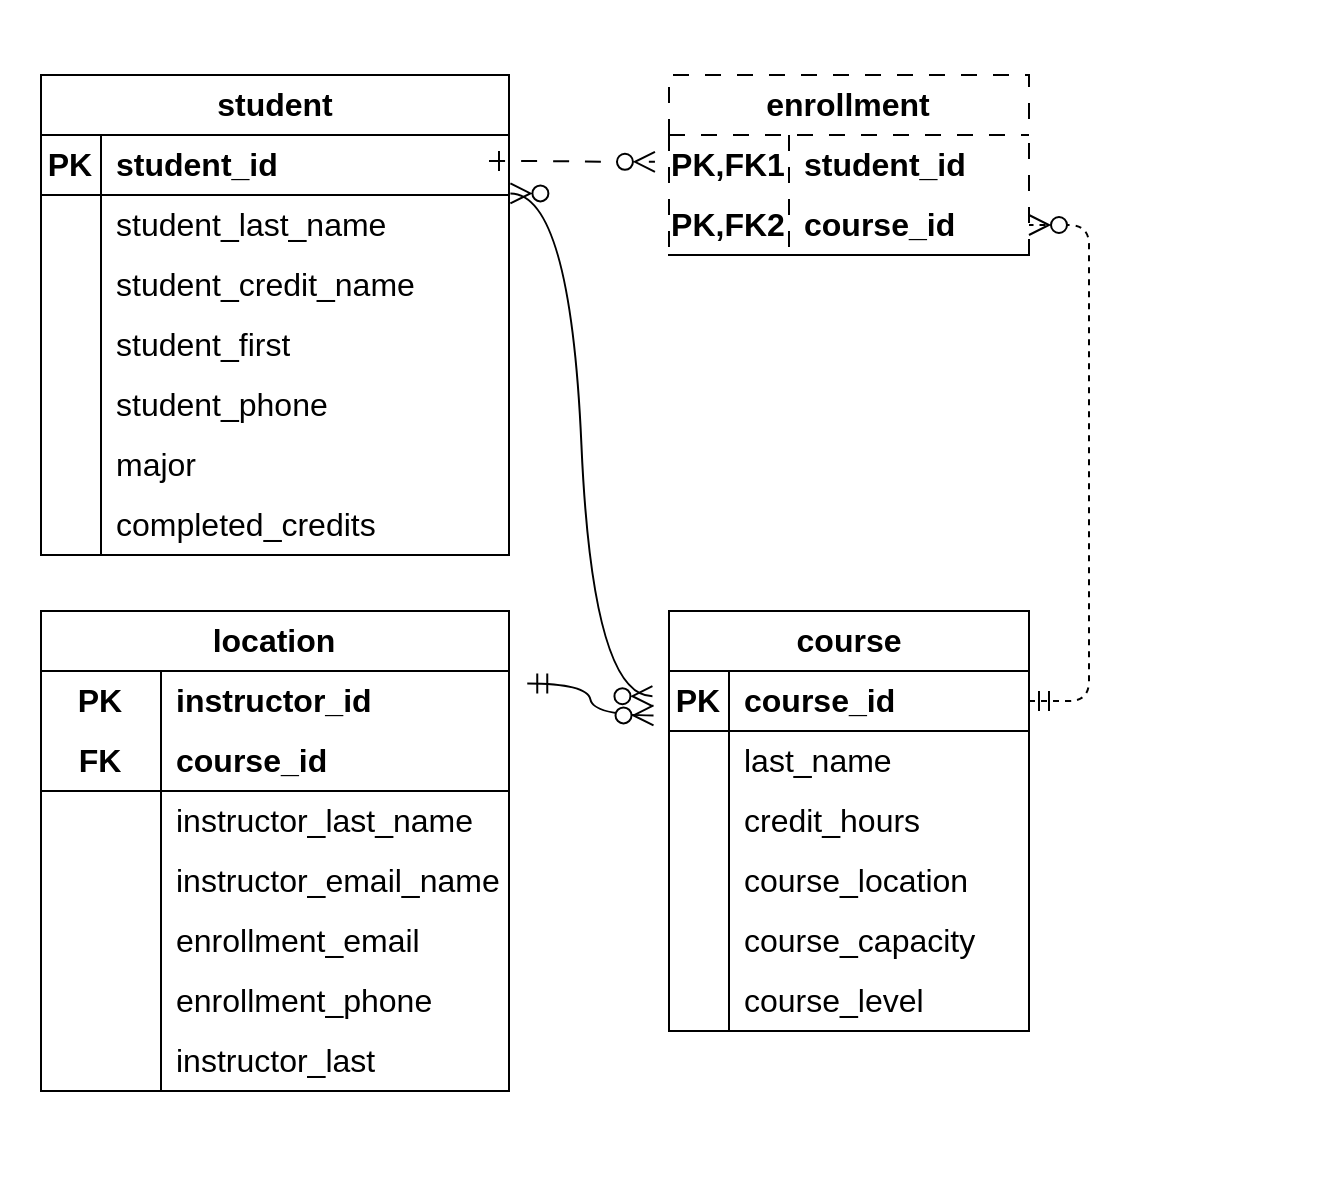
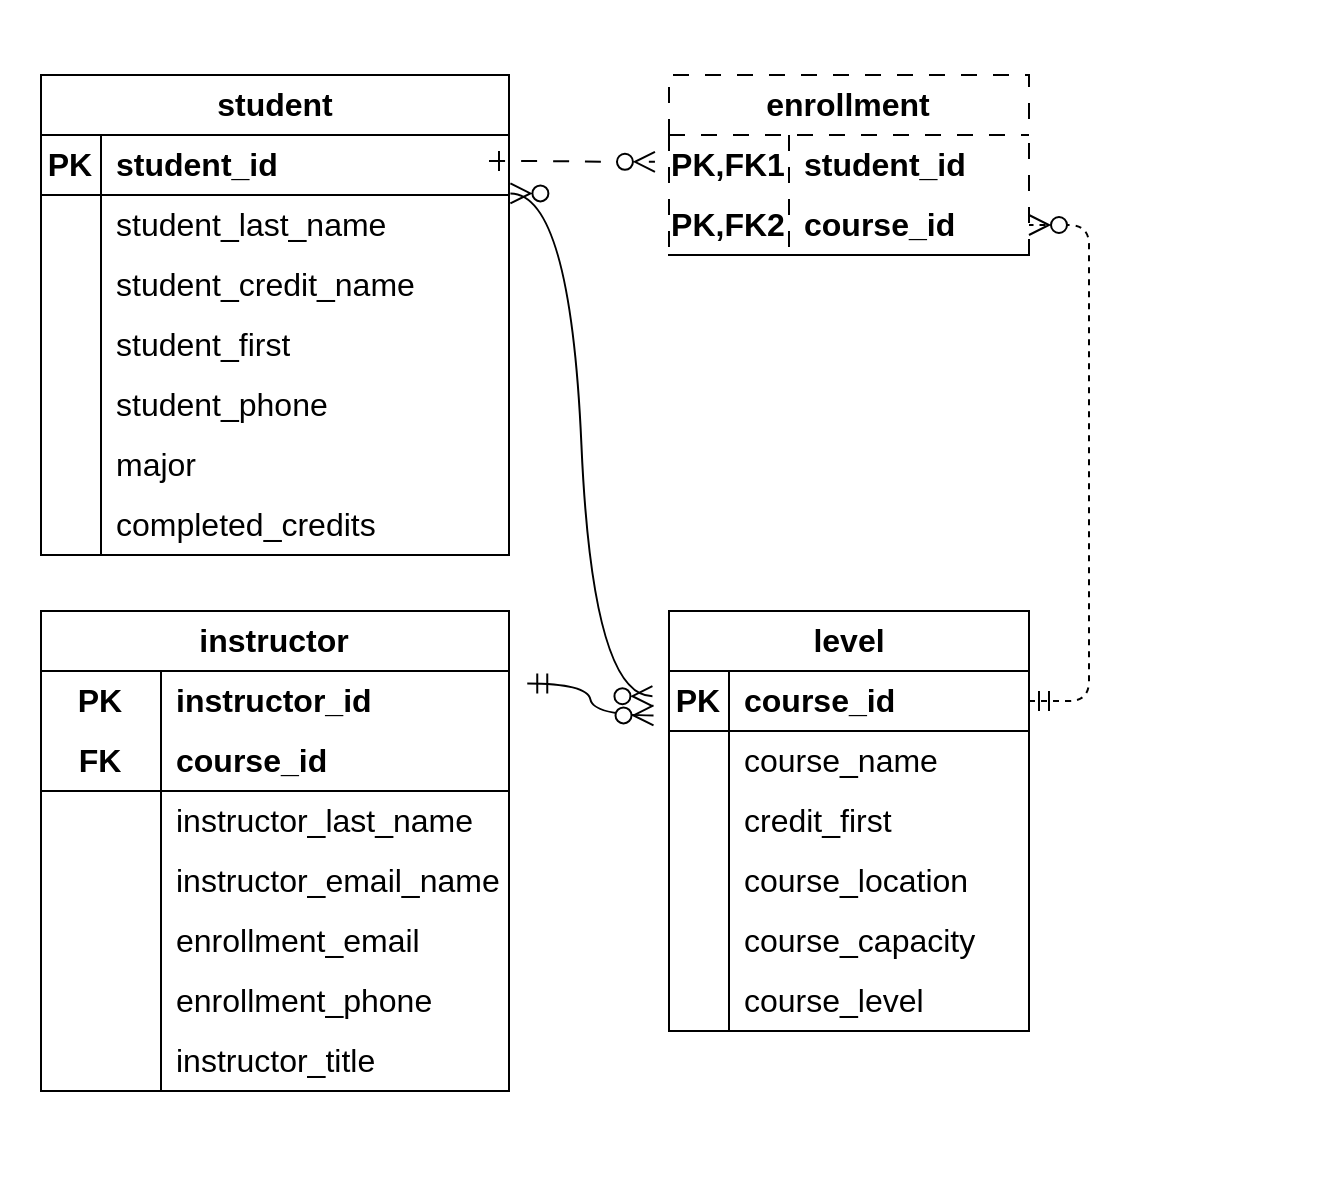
(275, 641) -> (275, 641)
(850, 641) -> (850, 641)
(821, 761) -> (844, 761)
(848, 821) -> (844, 821)
(303, 1061) -> (308, 1061)
